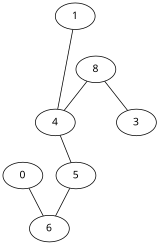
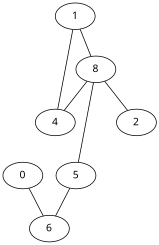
none -> (86, 43)
(136, 122) -> (136, 122)
(66, 149) -> (86, 122)
